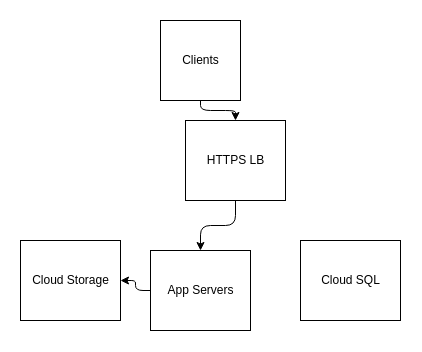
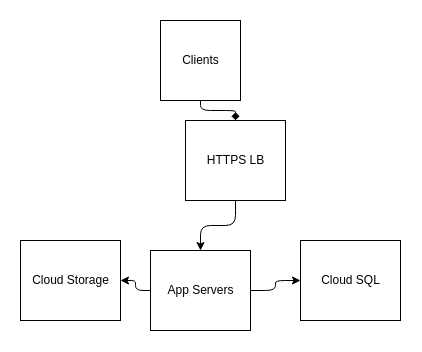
(235, 111) -> (235, 111)
none -> (275, 287)
